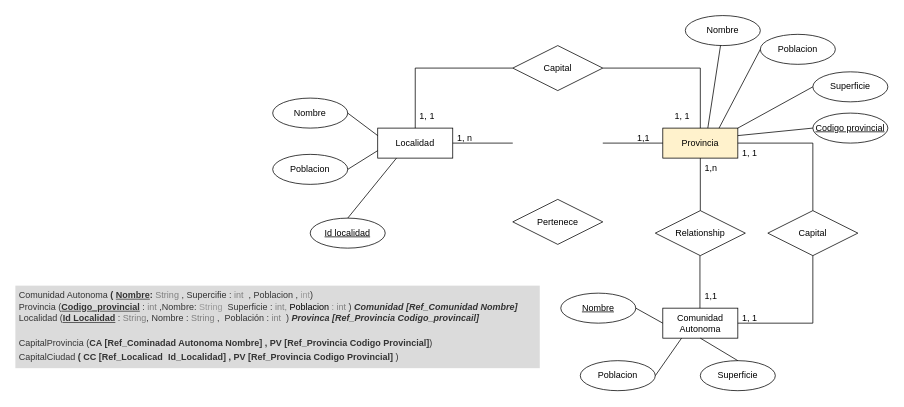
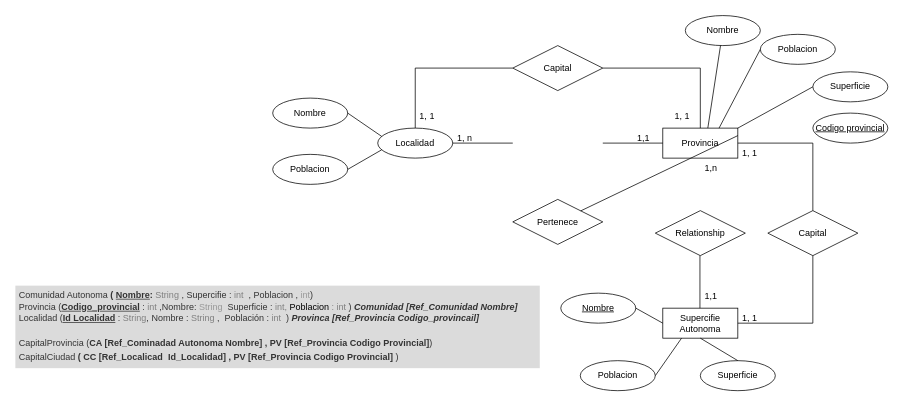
(775, 132) -> (659, 173)
(415, 143) -> (415, 143)
(700, 143) -> (700, 143)
(700, 184) -> none
(372, 188) -> none
(348, 233) -> none
(700, 323) -> (700, 323)
